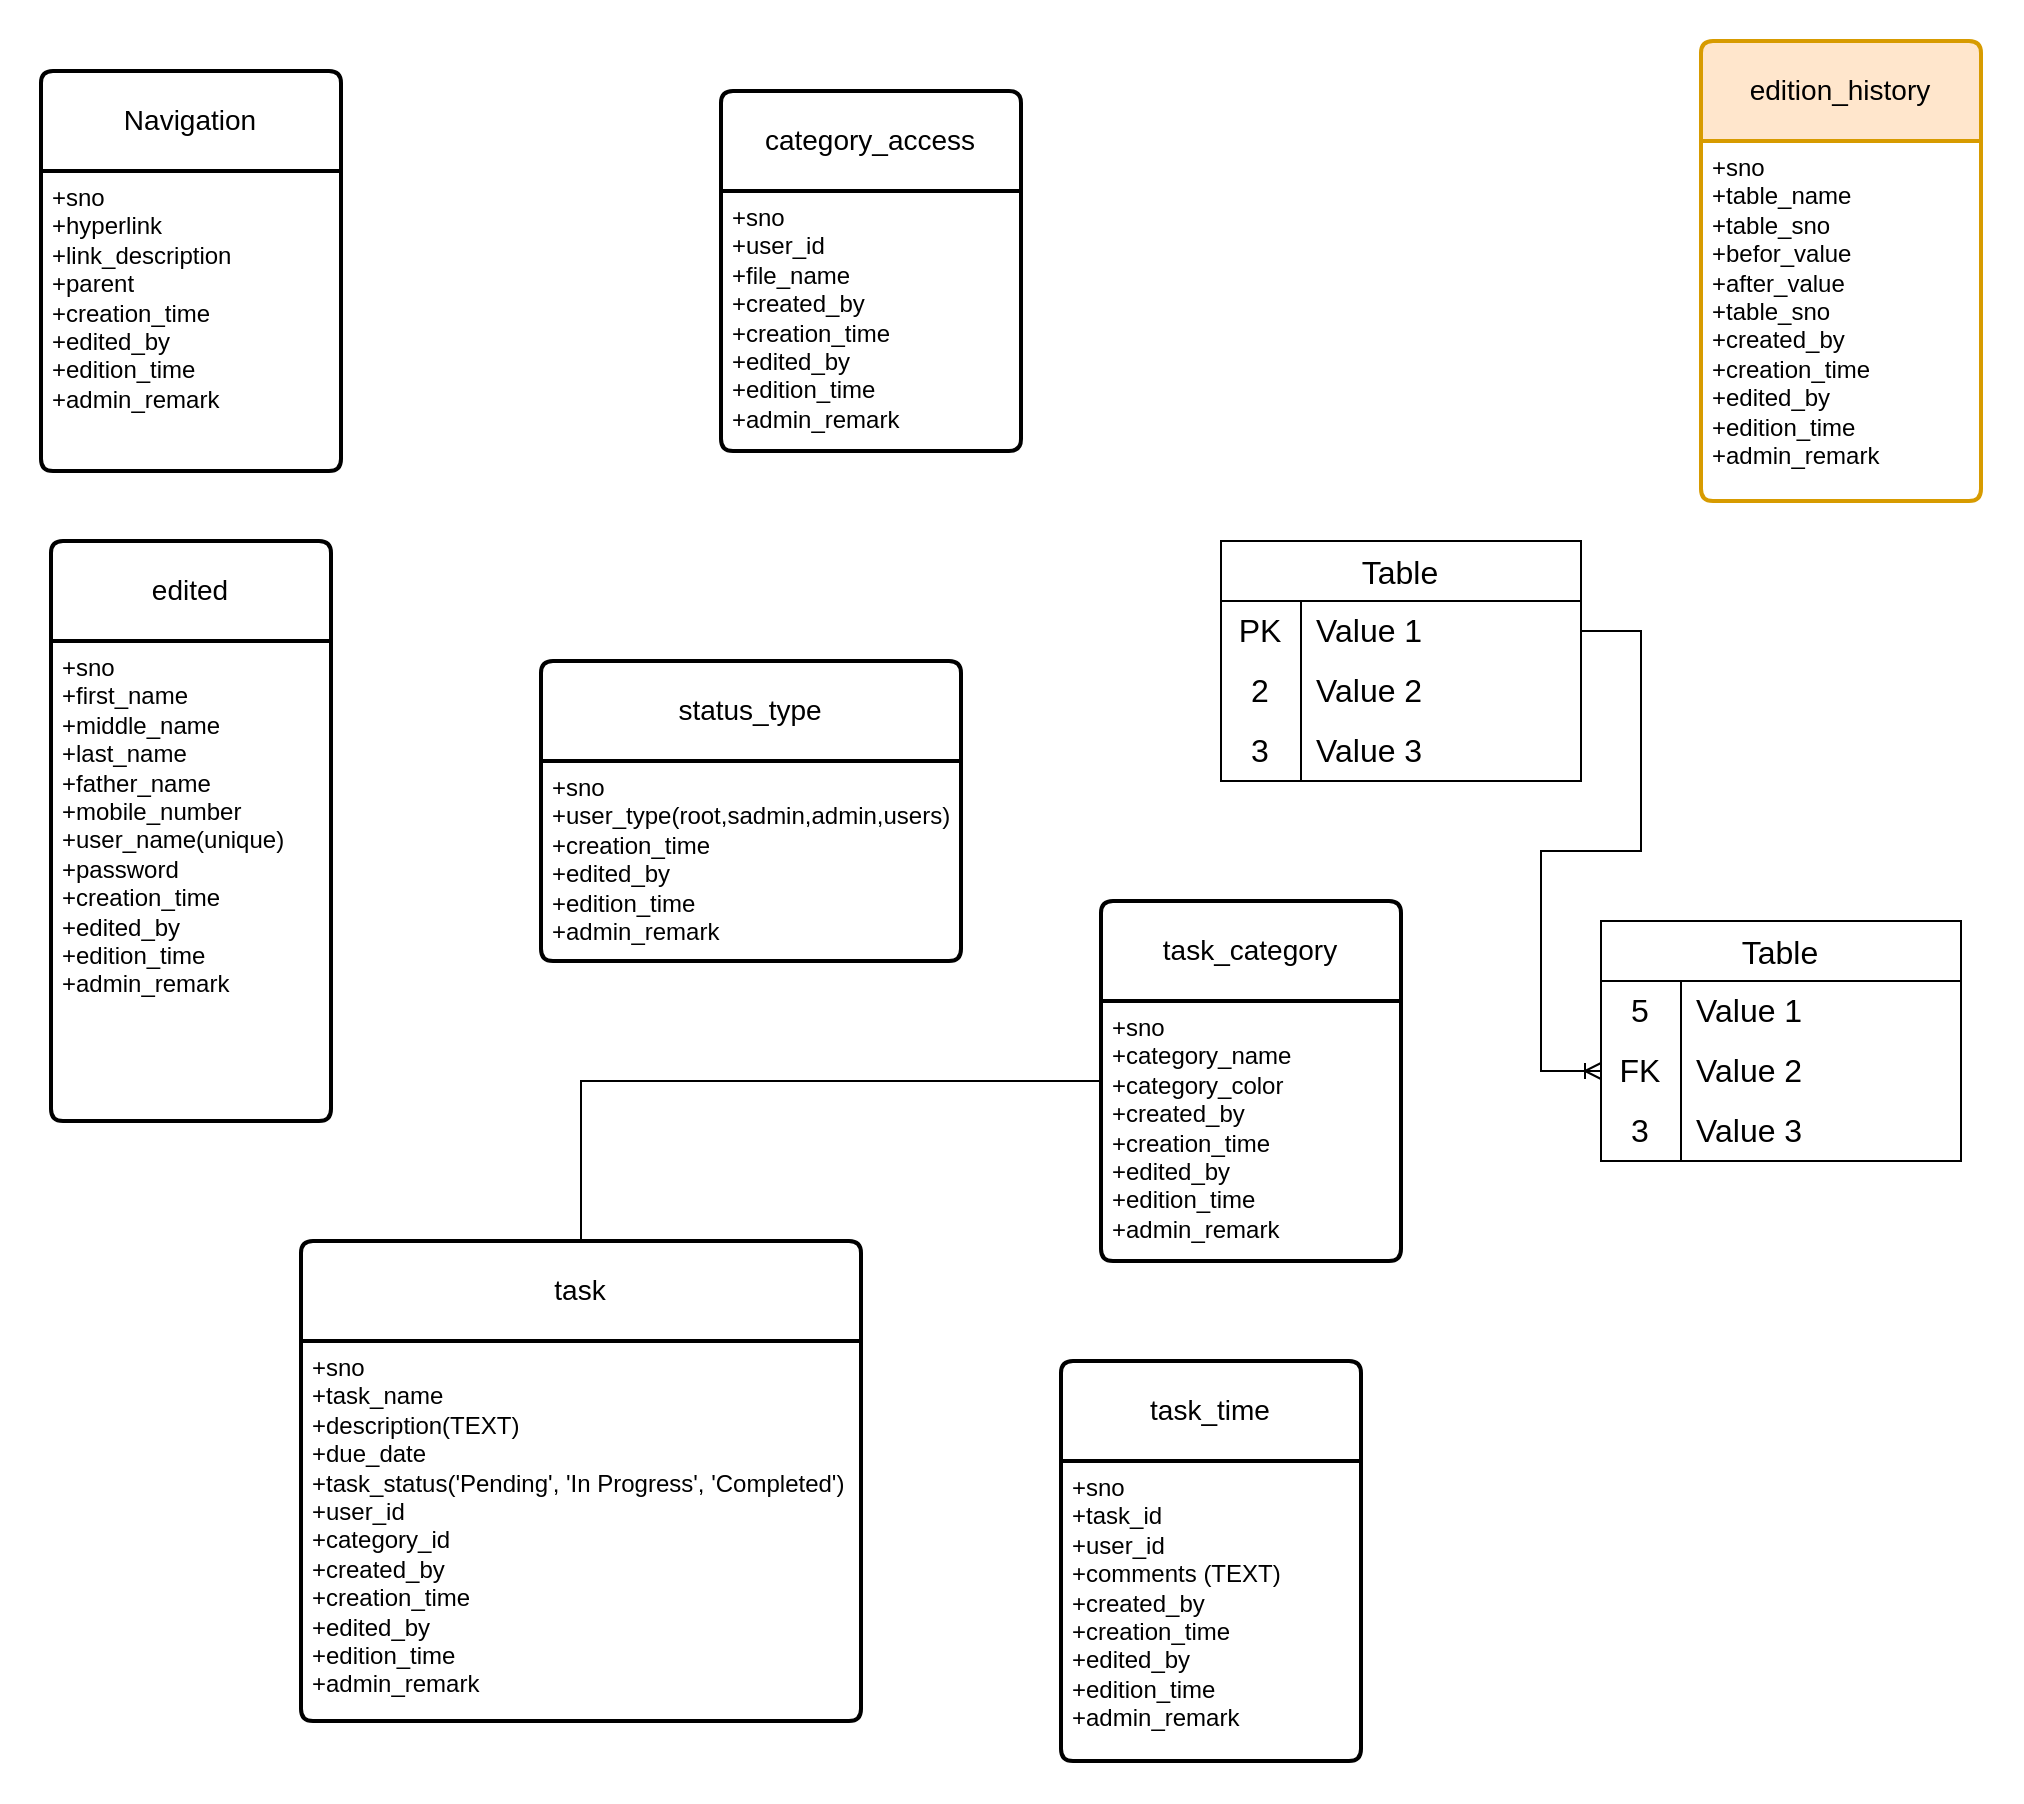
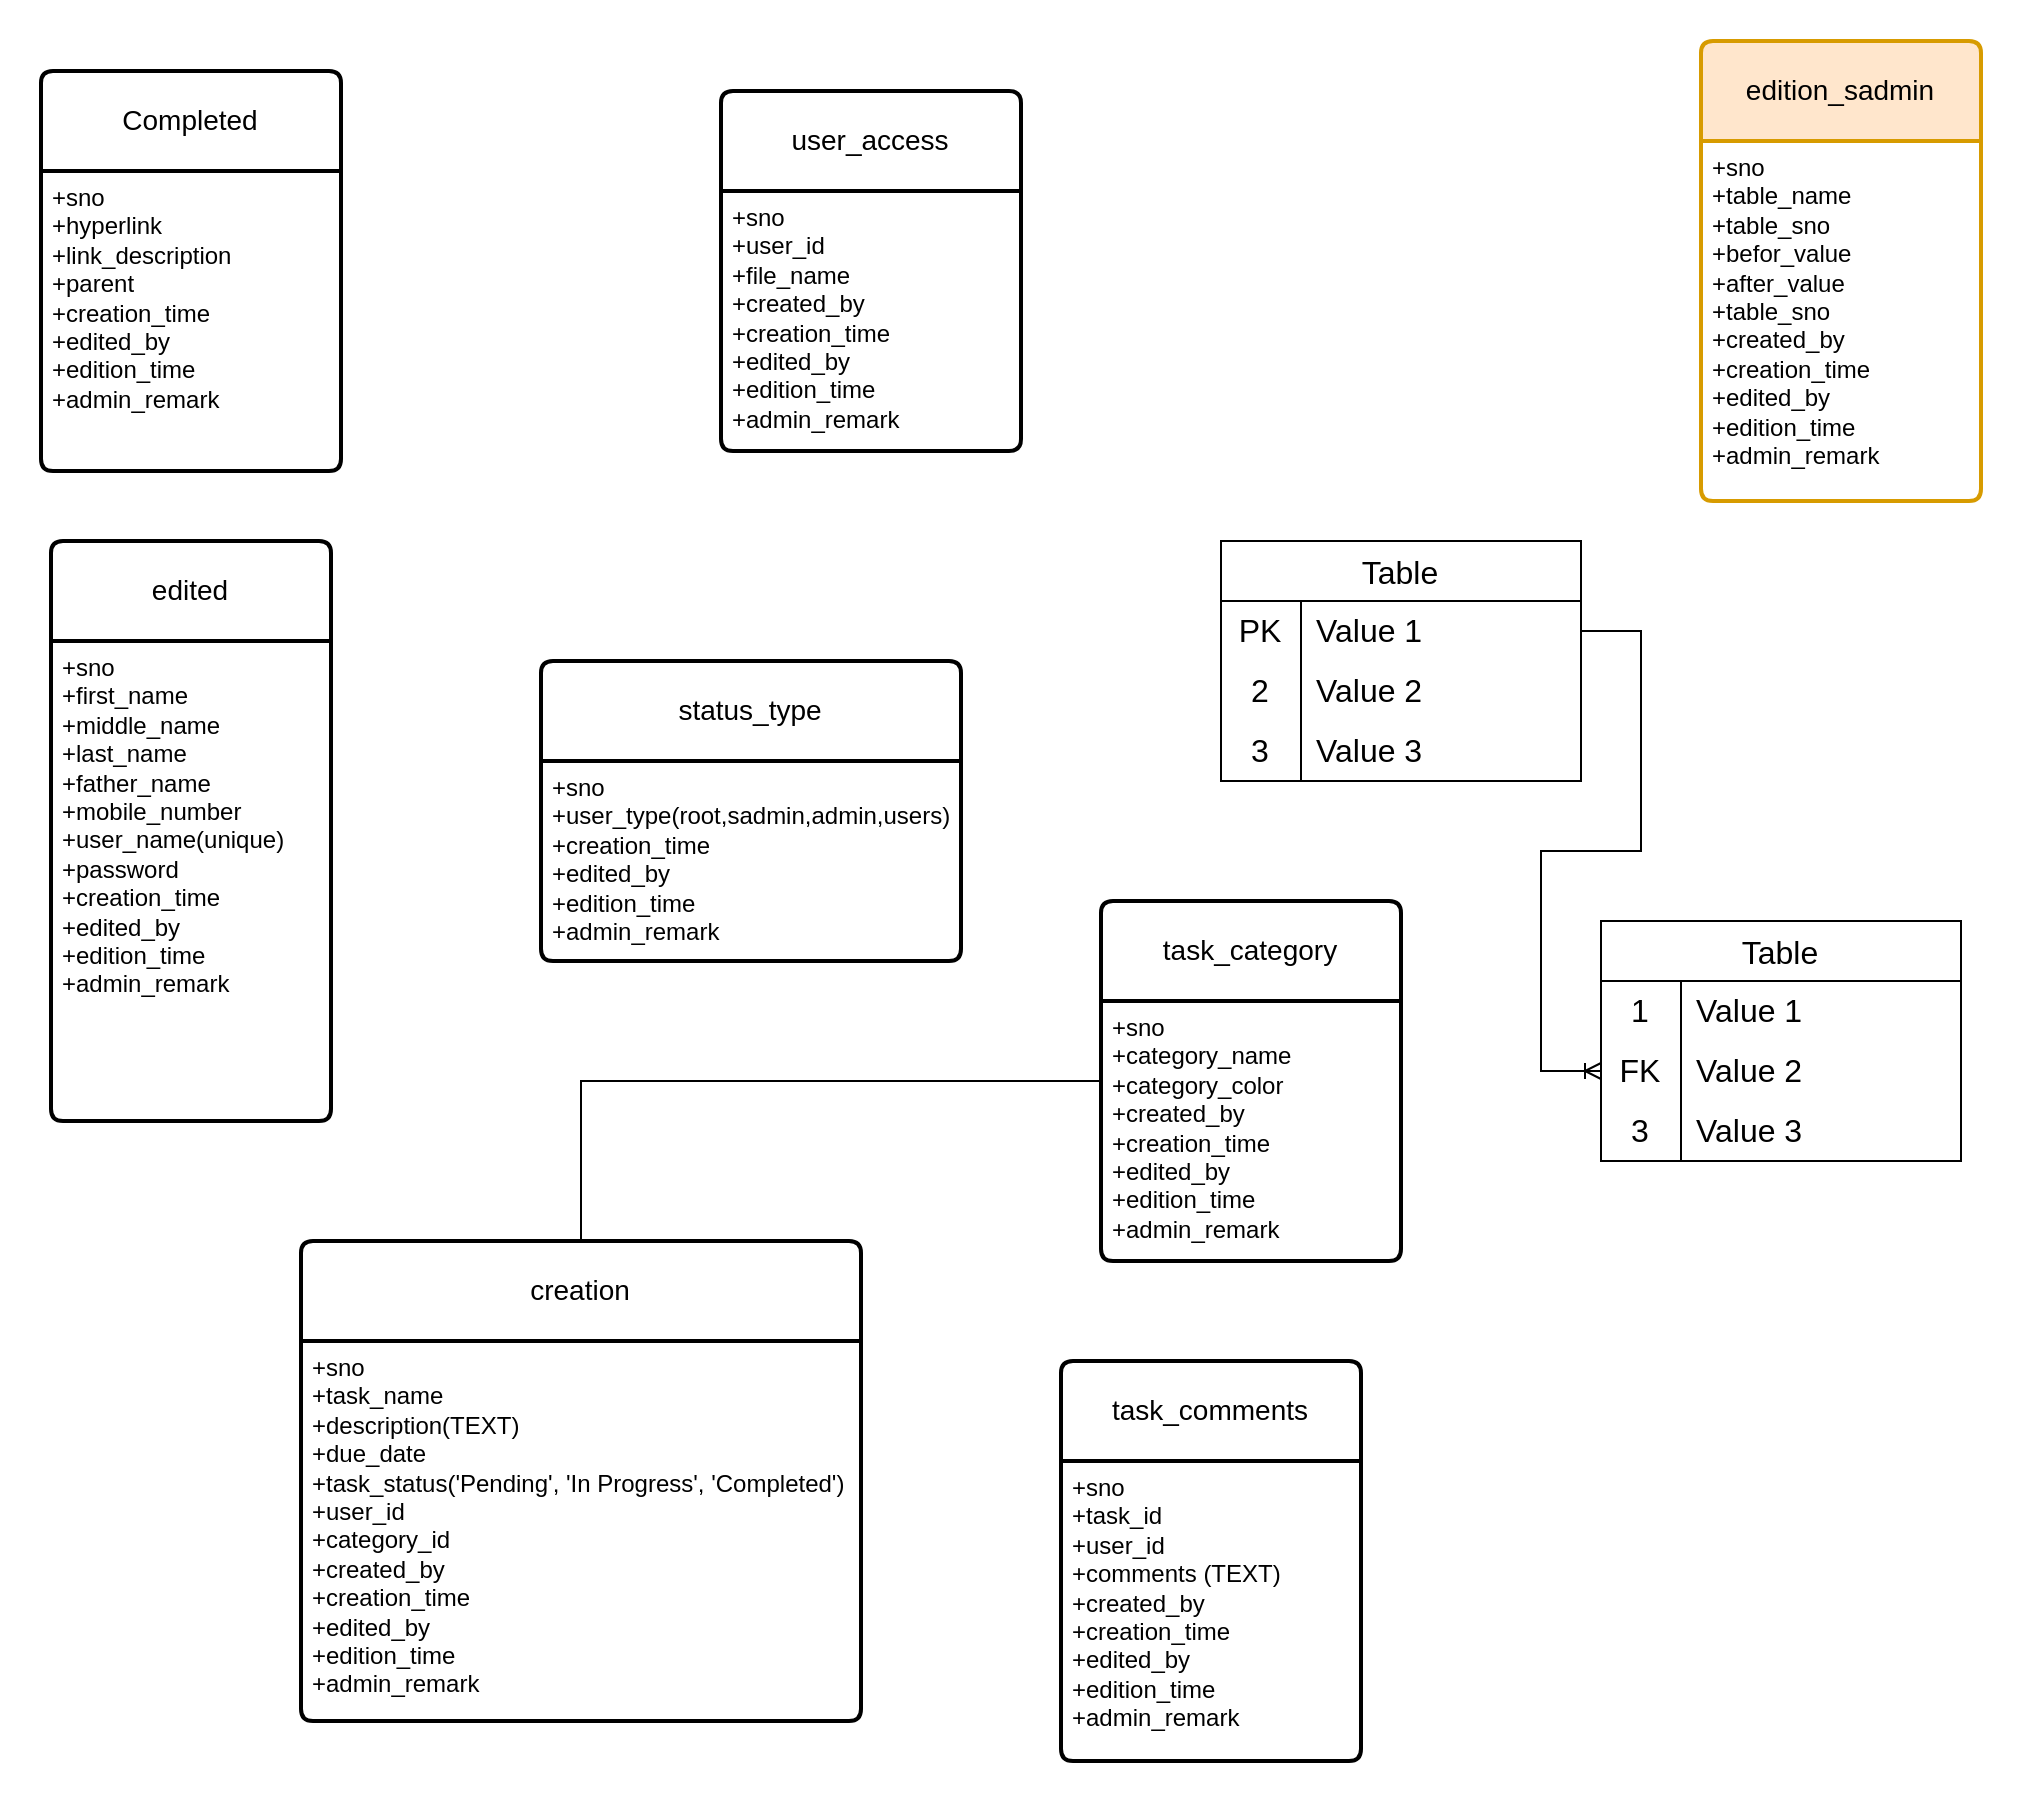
(1841, 91) -> (1841, 91)
(191, 121) -> (191, 121)
(871, 141) -> (871, 141)
(1641, 1011) -> (1641, 1011)
(581, 1291) -> (581, 1291)
(1211, 1411) -> (1211, 1411)
